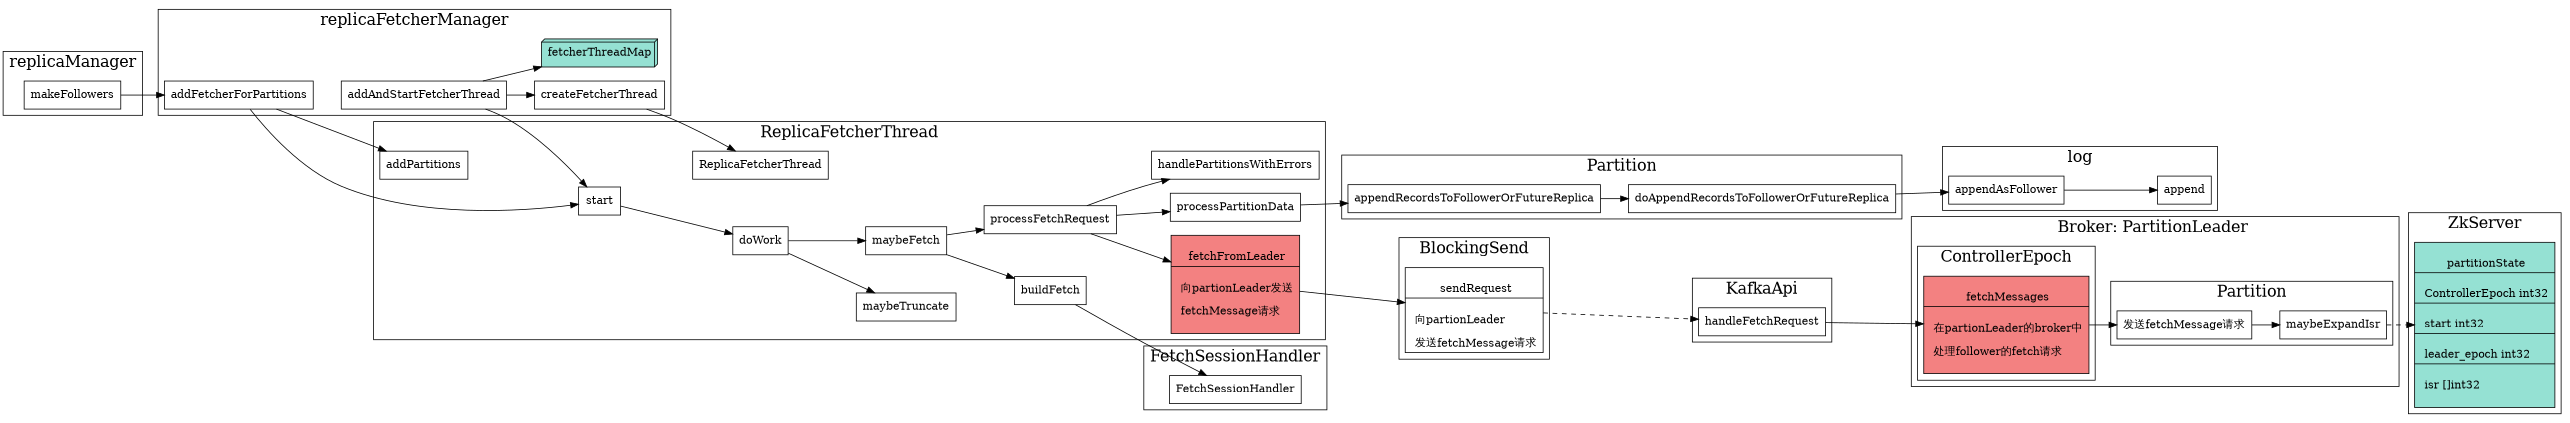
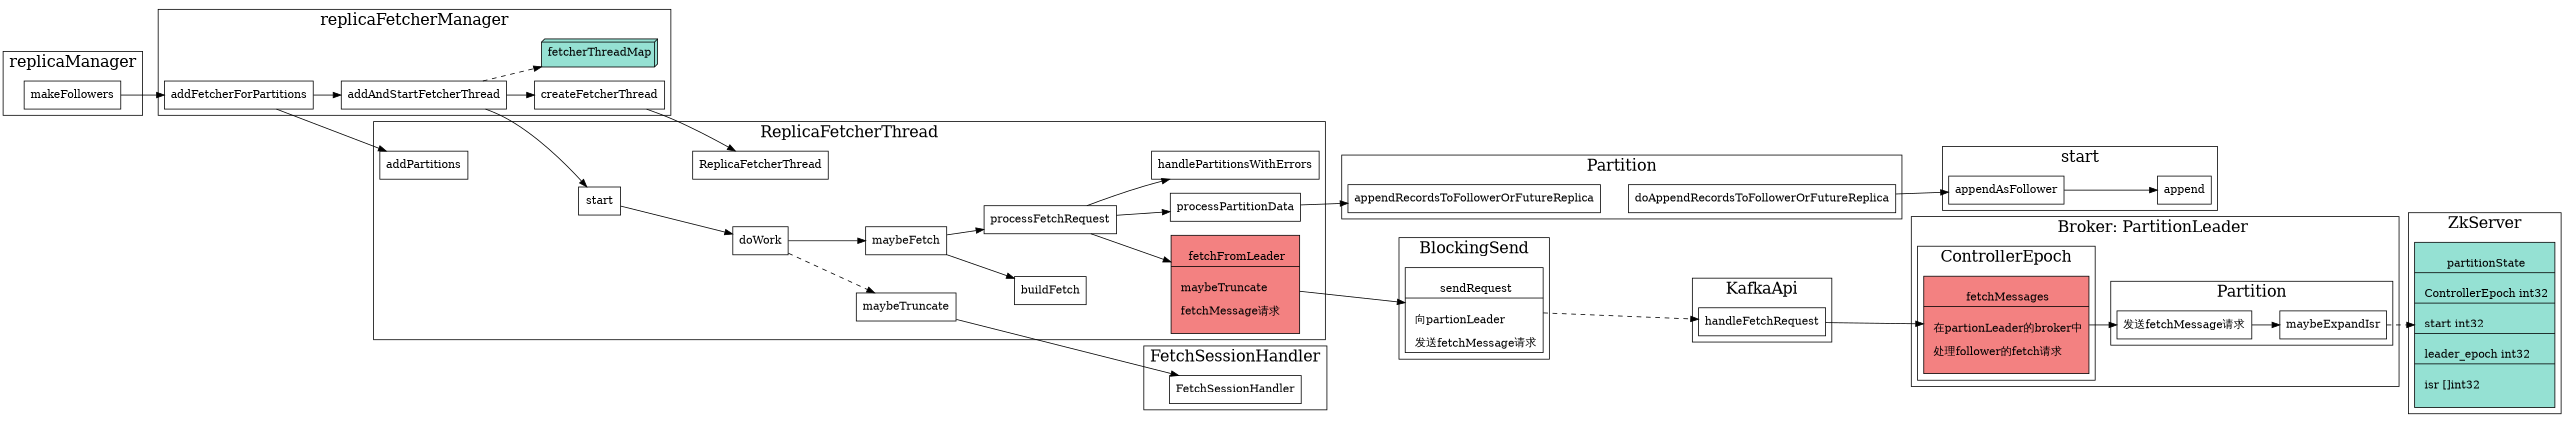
(508, 75) -> (508, 75)
(2080, 158) -> (2080, 158)
(1611, 199) -> none
(395, 202) -> (323, 95)
(828, 271) -> (828, 271)
(1235, 288) -> (1223, 288)
(1128, 334) -> (1064, 346)
